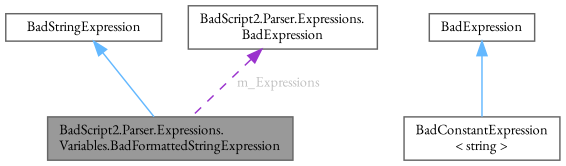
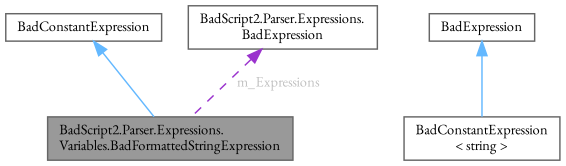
(84, 27) -> (84, 27)
